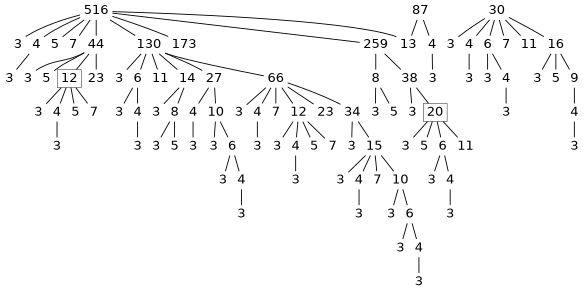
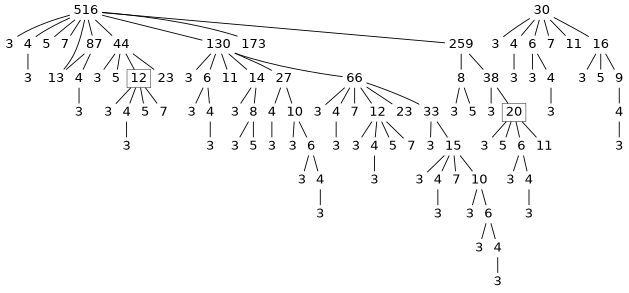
none -> (90, 28)
(352, 112) -> (431, 112)
